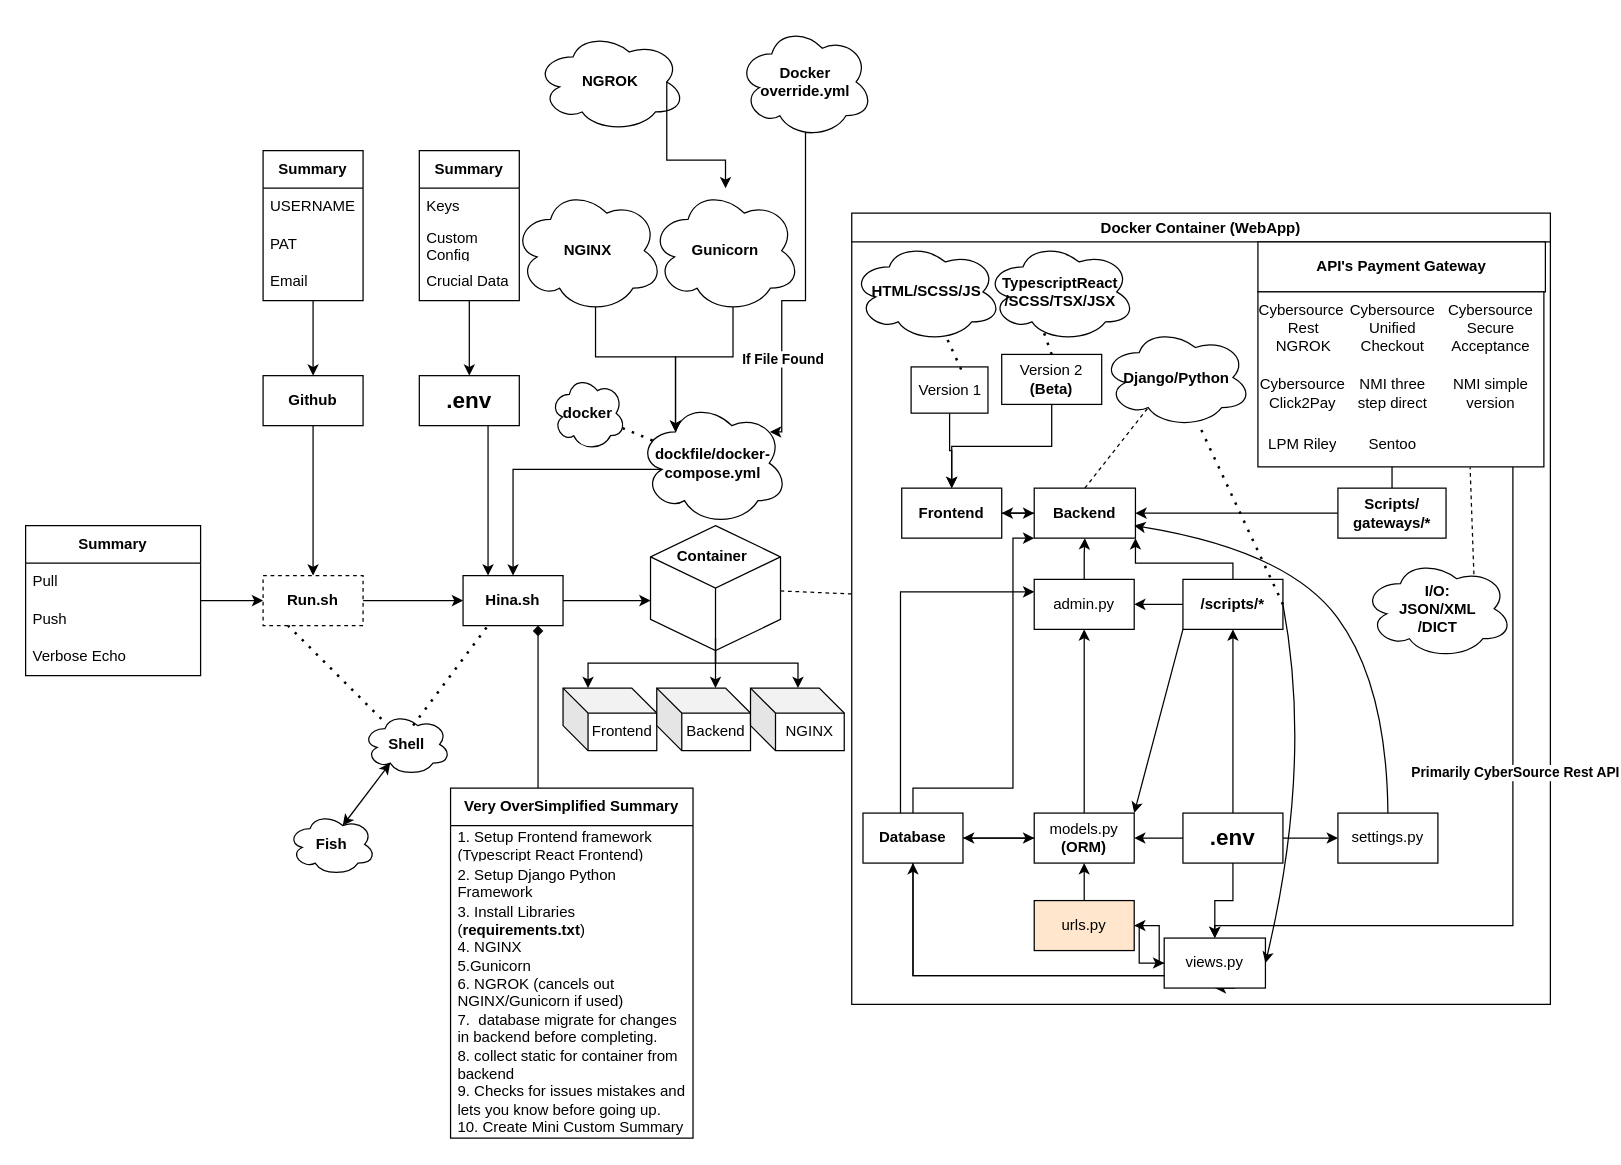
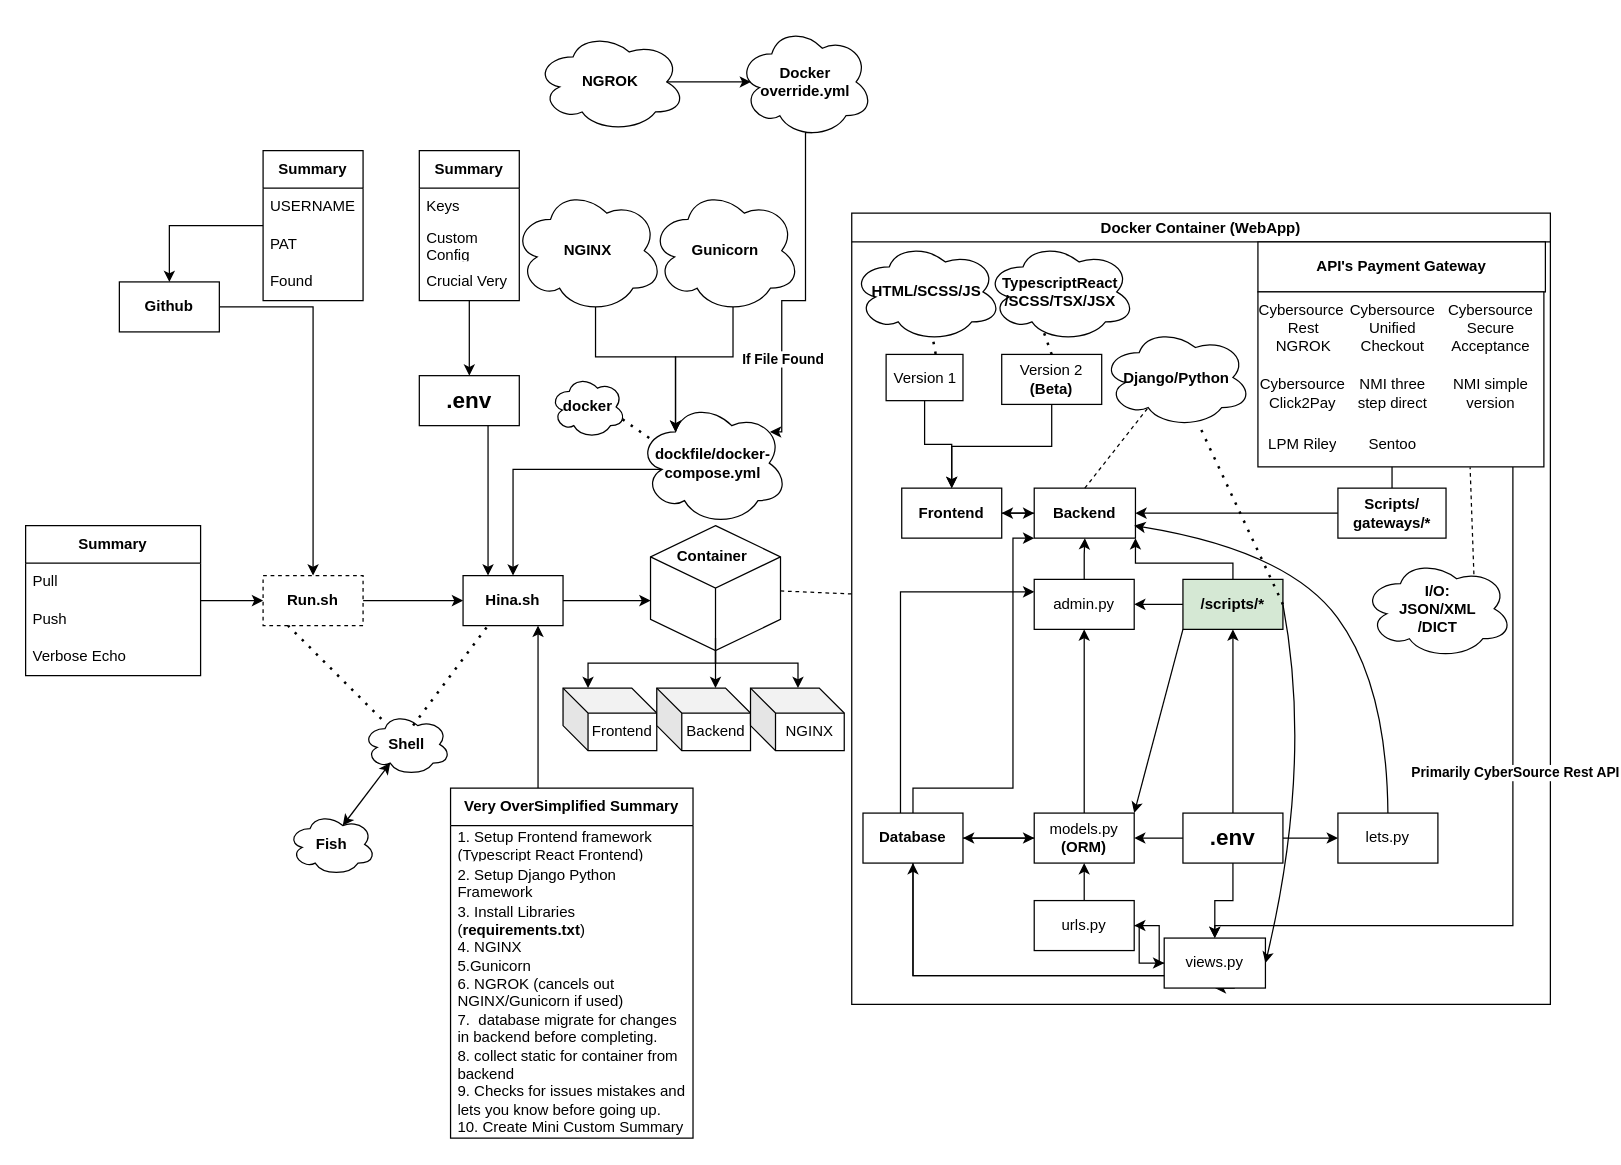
(667, 160) -> (705, 82)
(288, 282) -> (292, 282)
(471, 282) -> (471, 282)
(950, 390) -> (925, 378)
(313, 401) -> (169, 307)
(588, 413) -> (588, 407)
(1233, 604) -> (1233, 604)
(538, 636) -> (538, 636)
(1388, 838) -> (1388, 838)
(1084, 926) -> (1084, 926)
